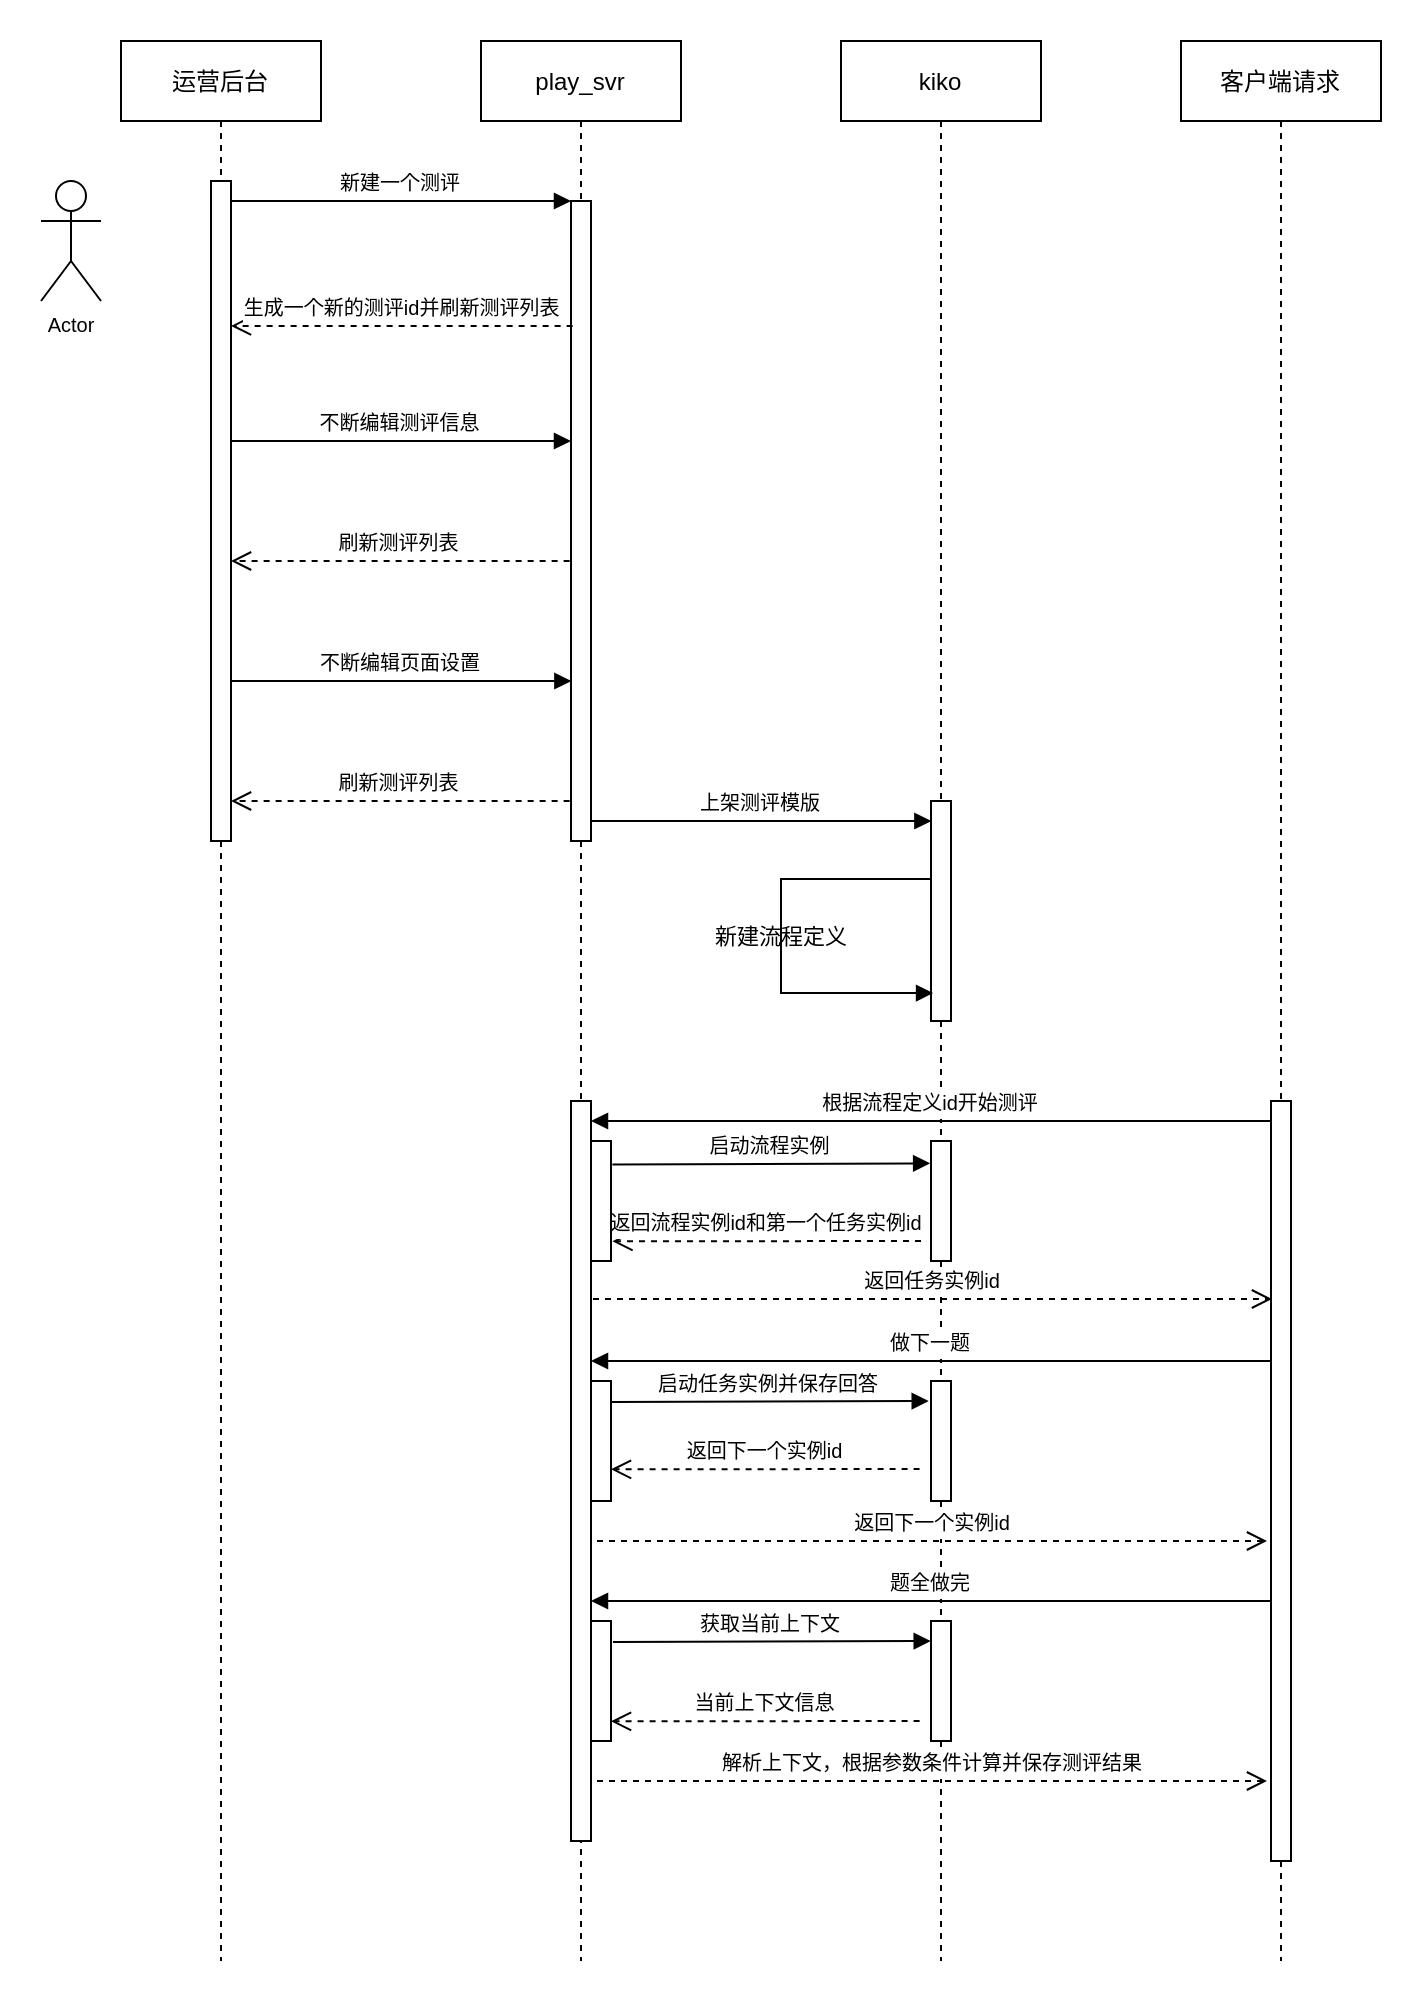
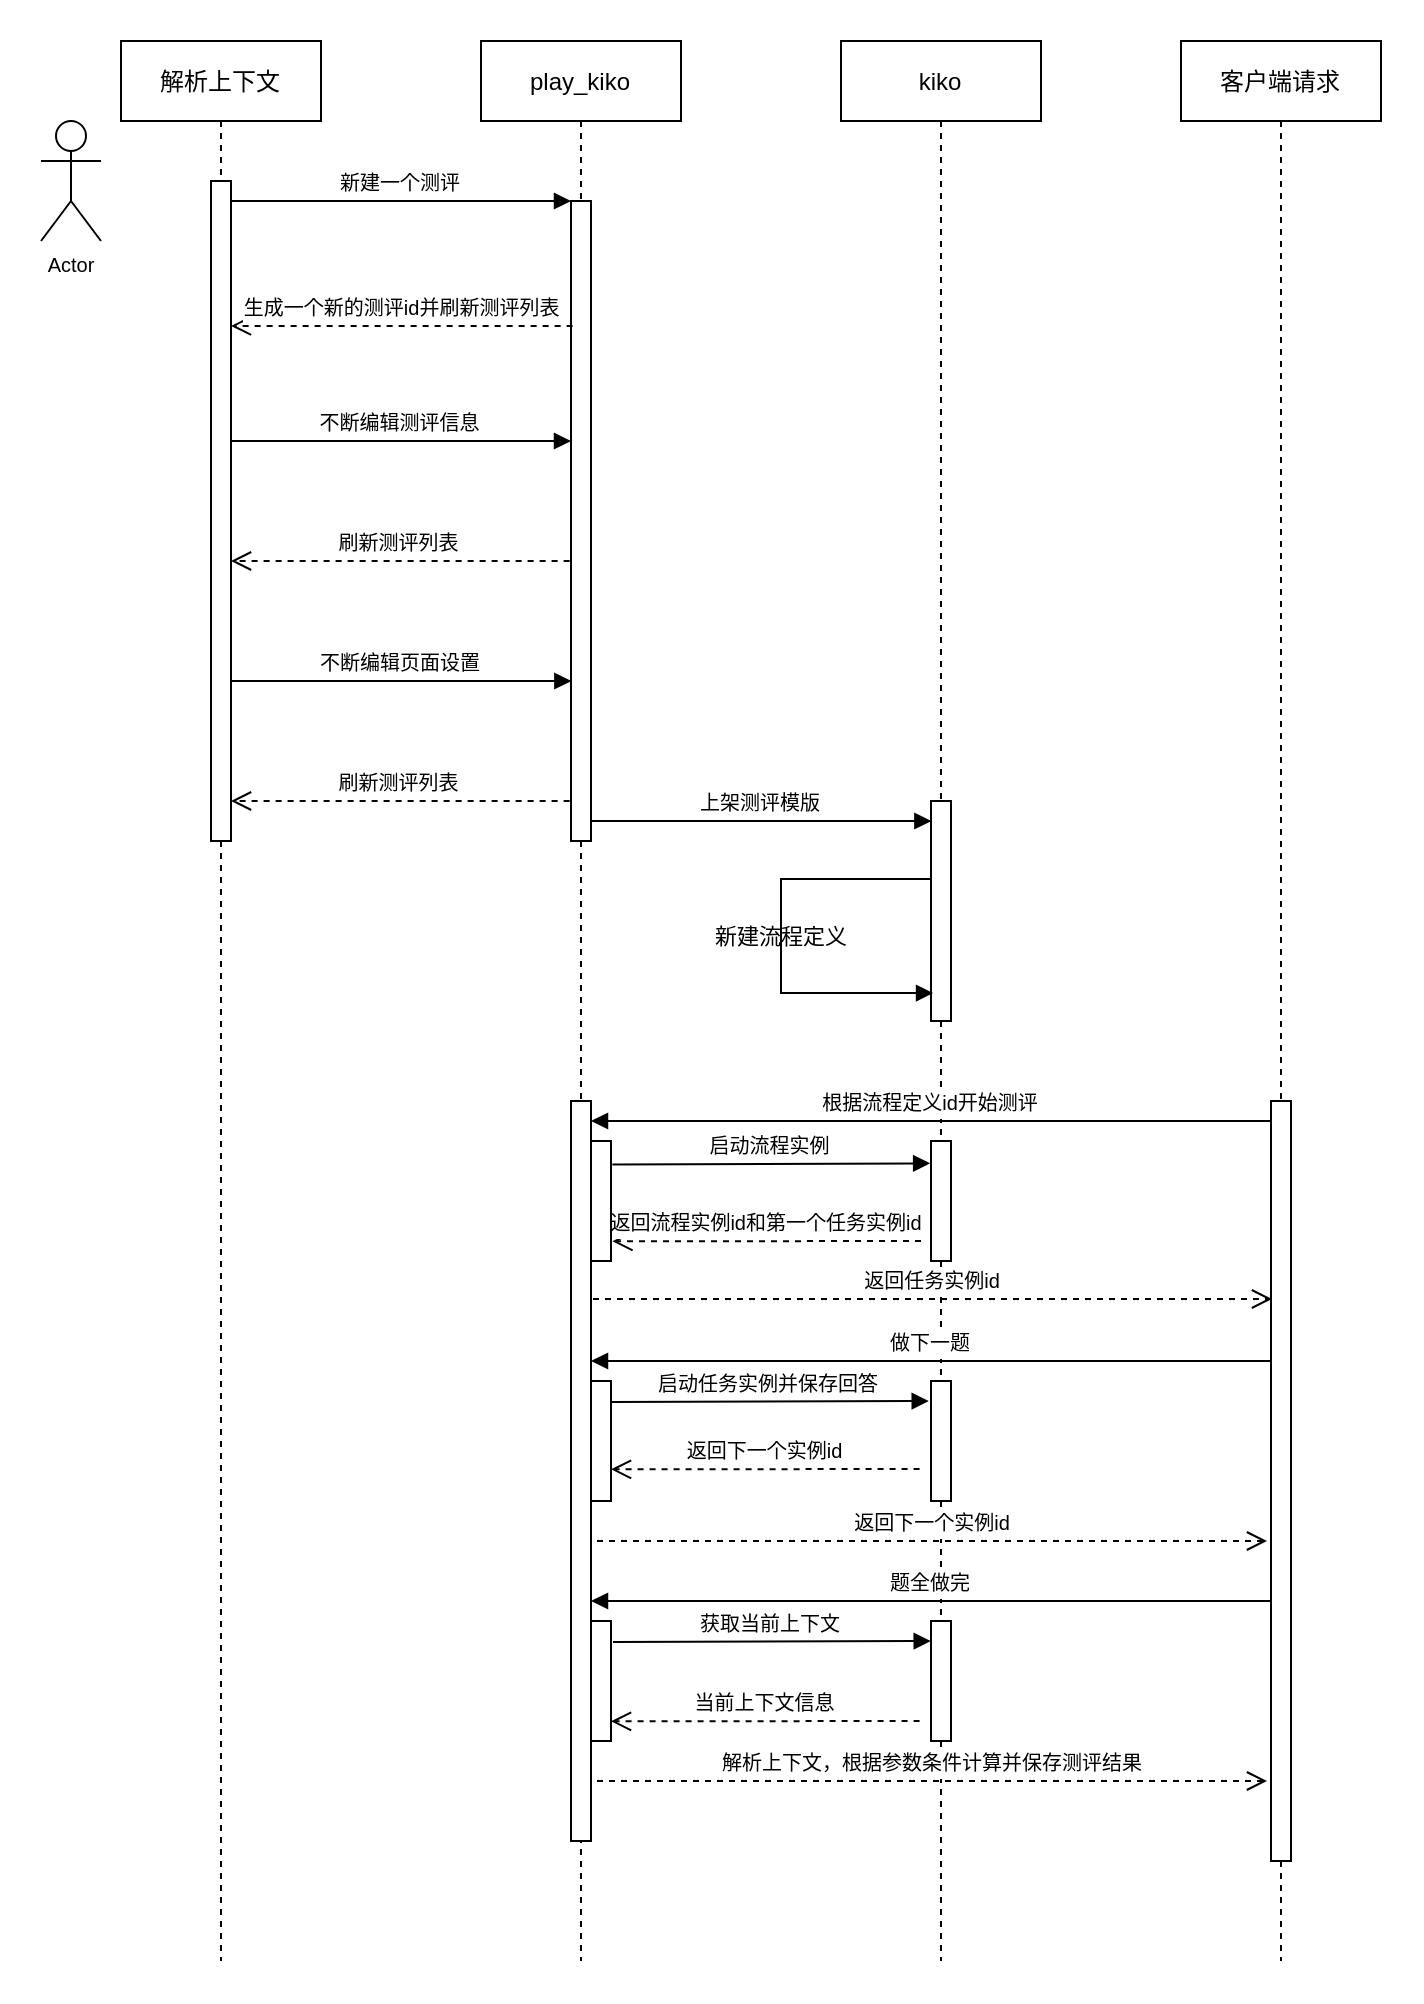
(220, 82) -> (220, 82)
(580, 82) -> (580, 82)
(71, 241) -> (71, 181)
